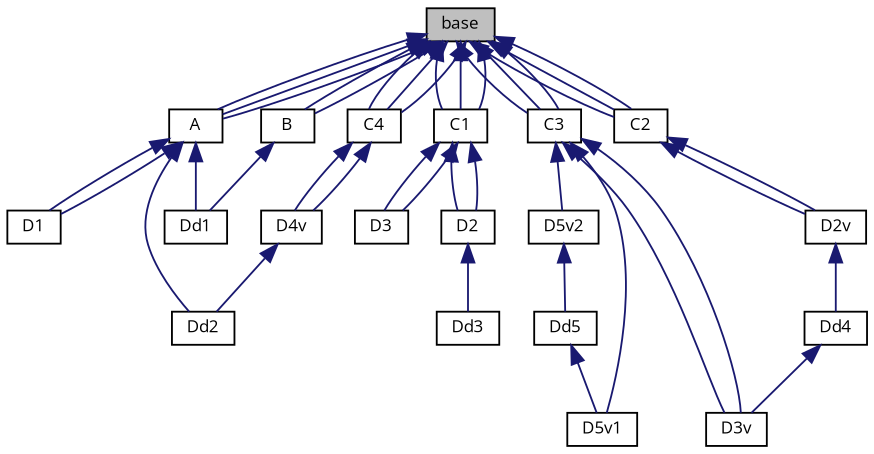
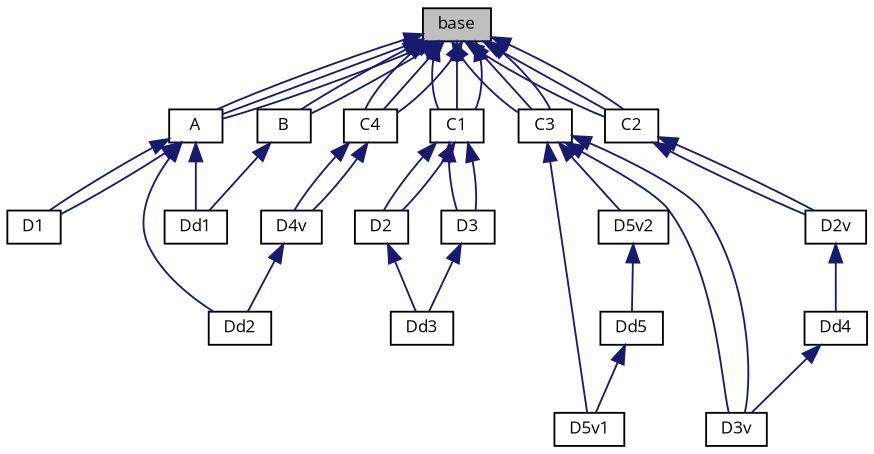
none -> (441, 286)
